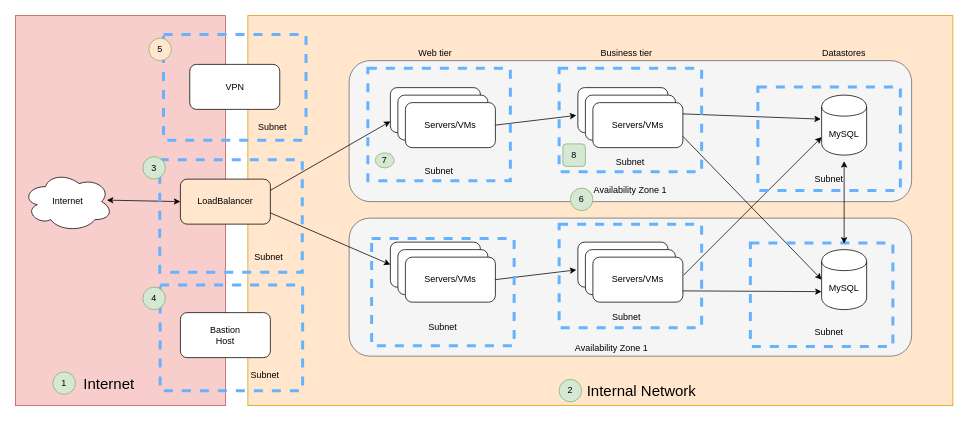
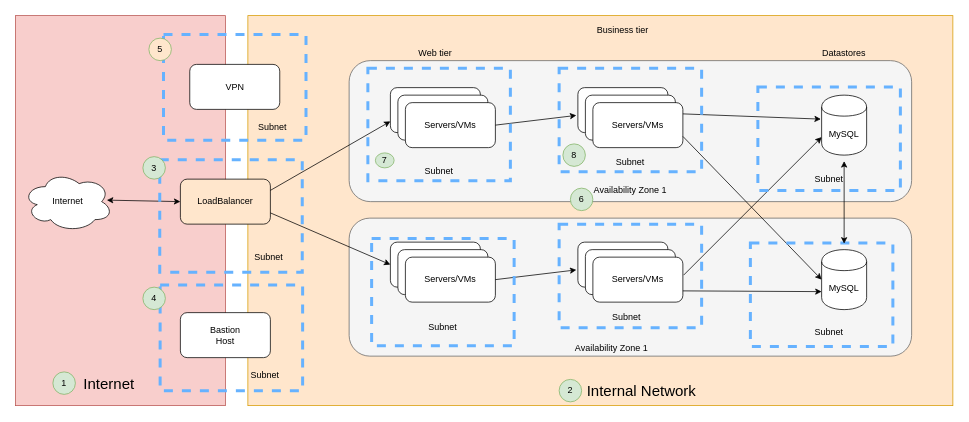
(627, 53) -> (623, 30)
(574, 155) -> (574, 155)
